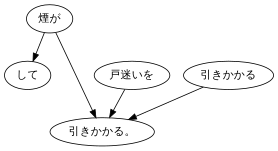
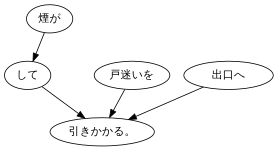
(74, 72) -> (60, 100)
(229, 75) -> (229, 75)
